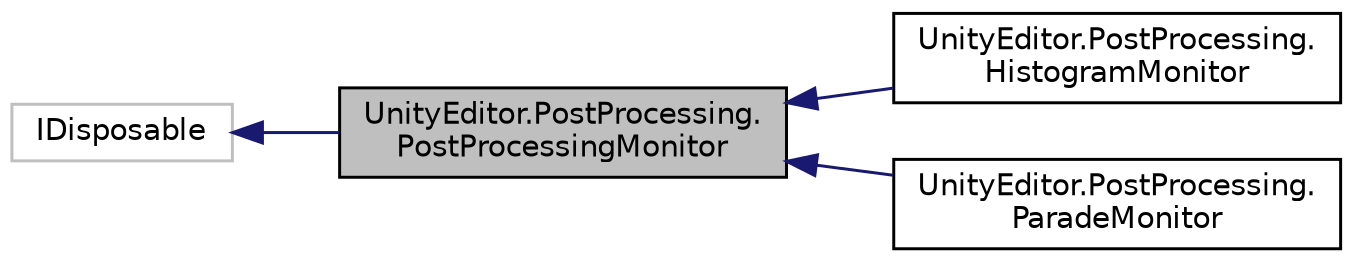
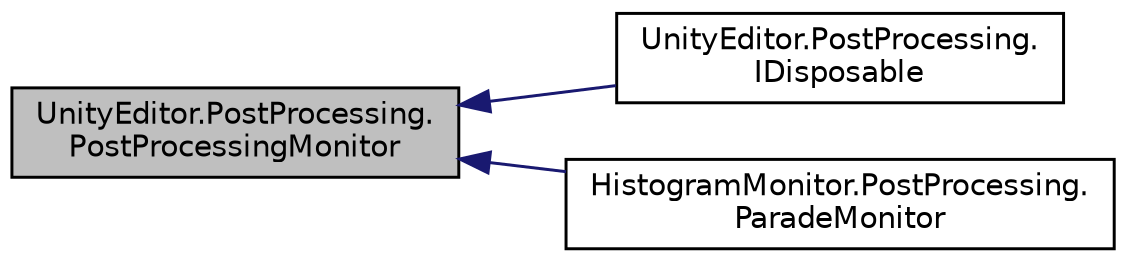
(1117, 58) -> (840, 58)
(122, 133) -> none
(1117, 204) -> (840, 204)
